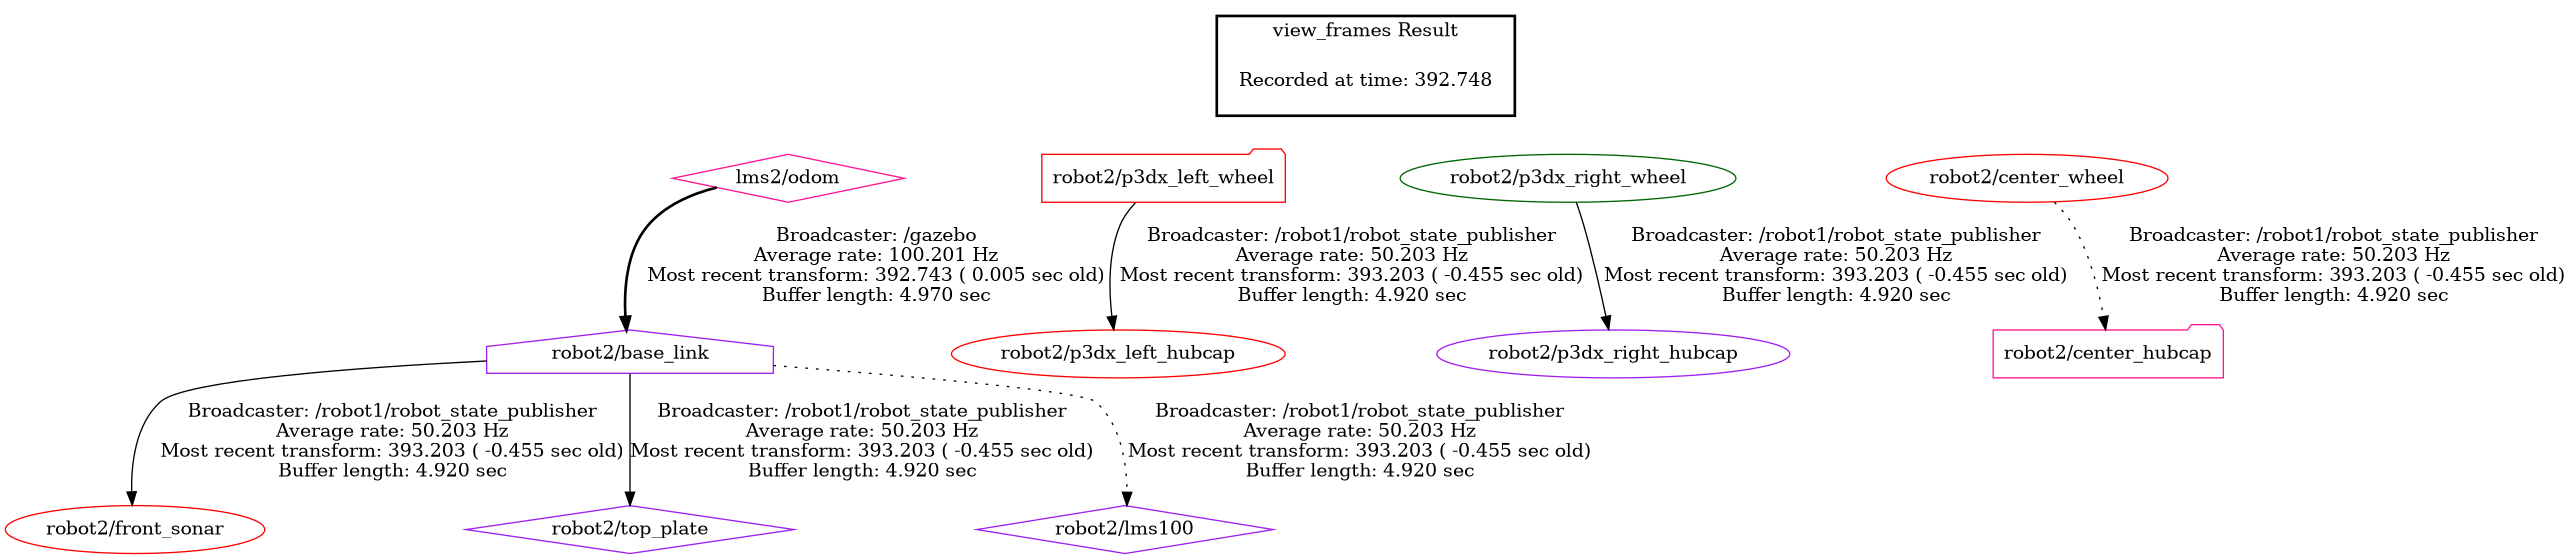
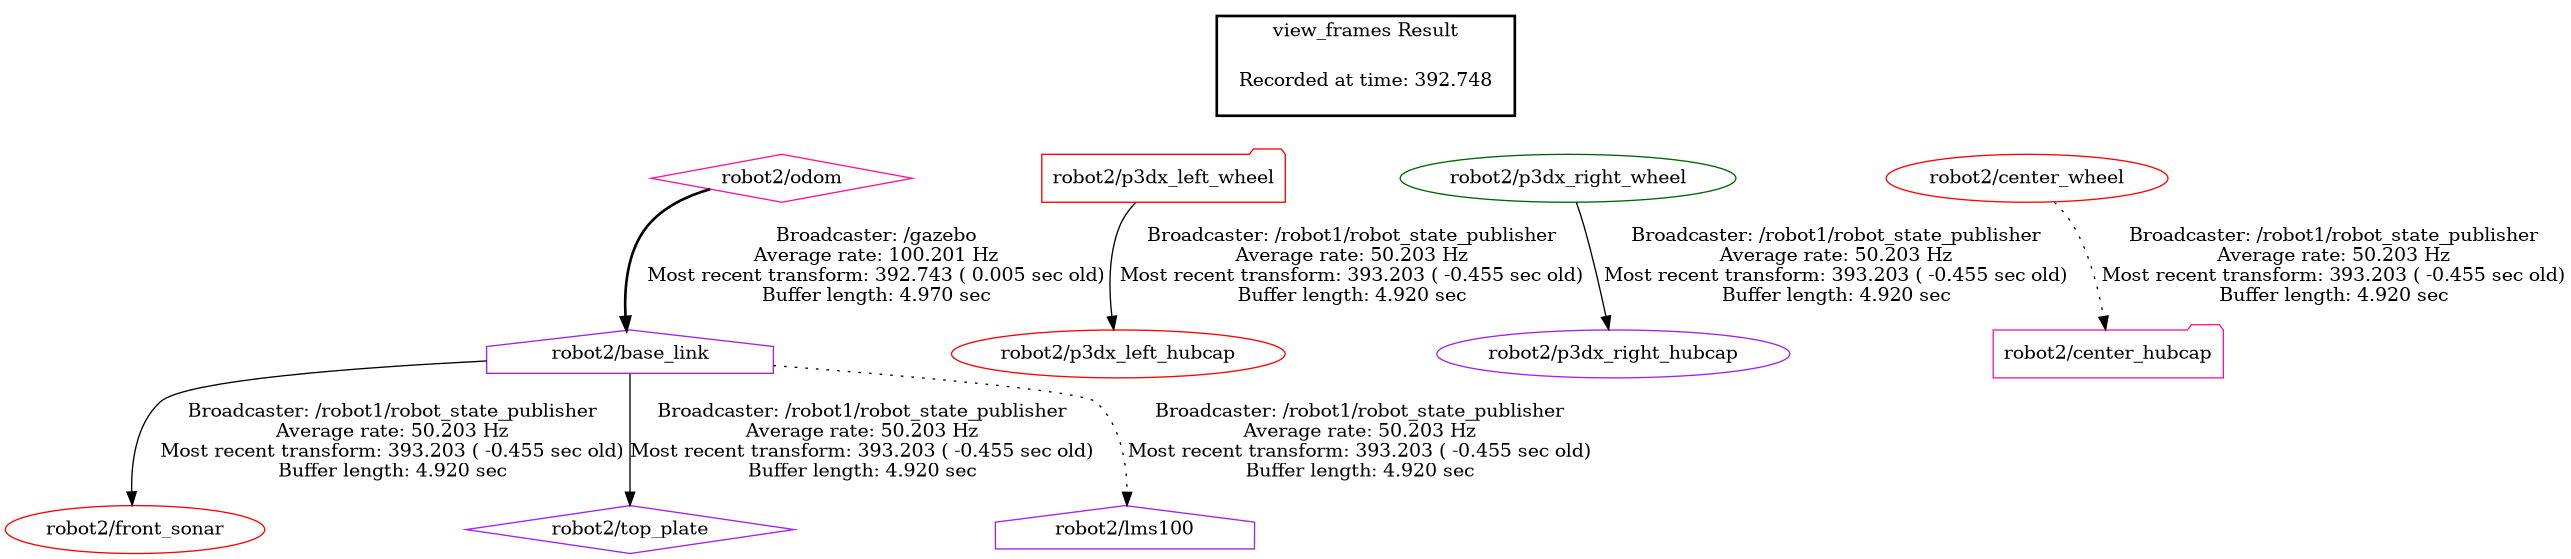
(788, 178) -> (782, 178)
(1125, 530) -> (1125, 530)
